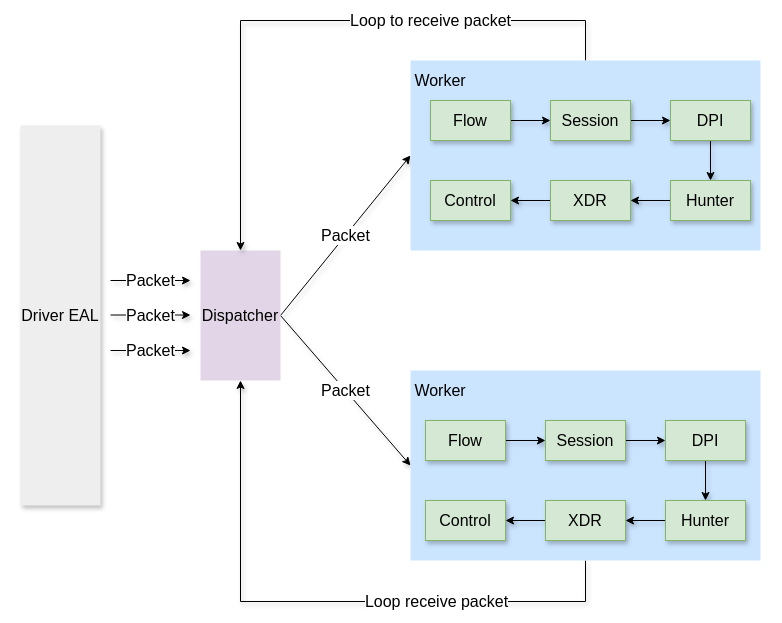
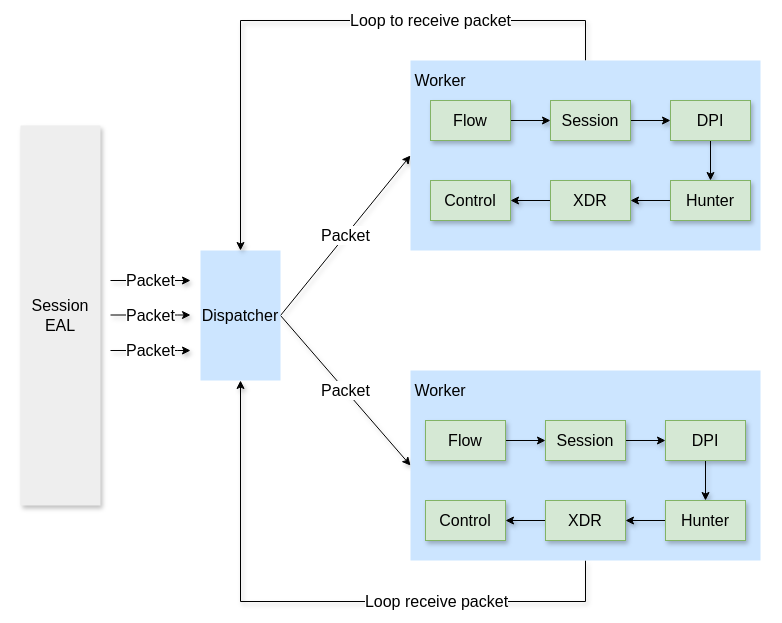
(61, 316) -> (61, 316)
(241, 316) -> (241, 316)
